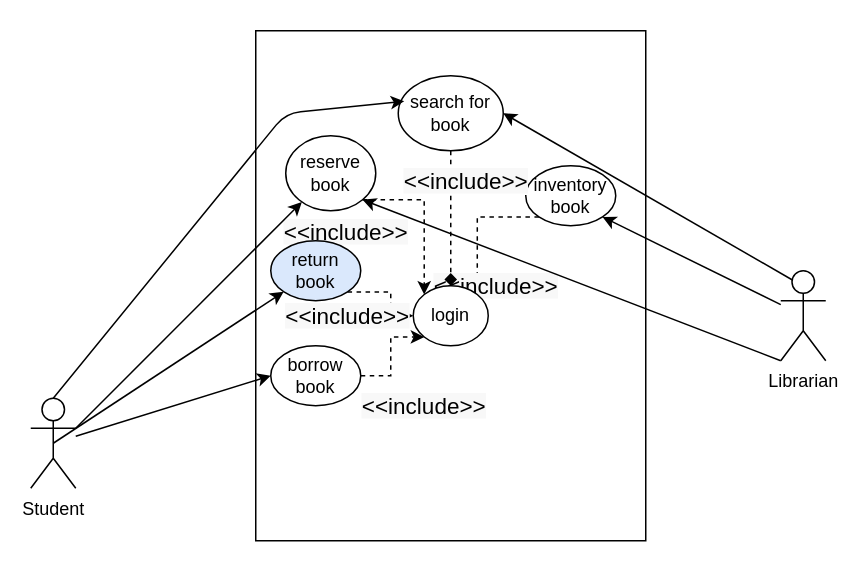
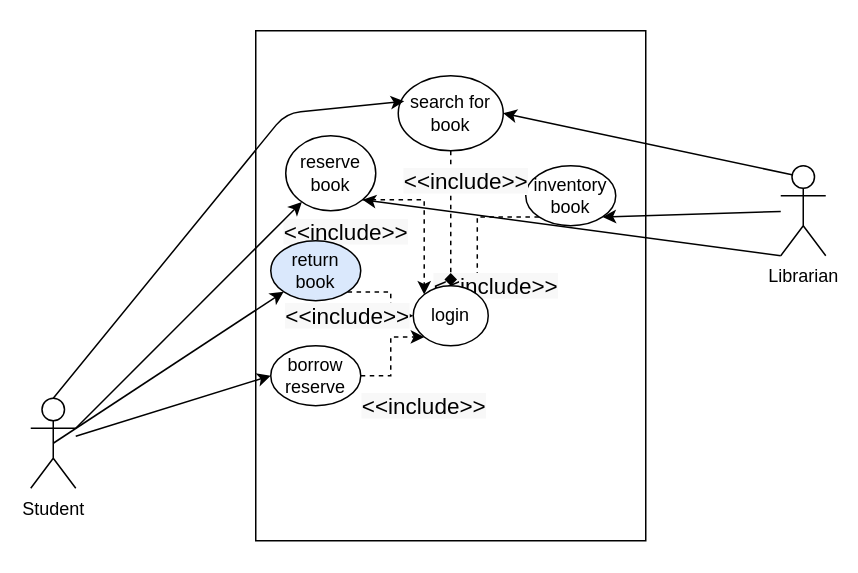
(803, 316) -> (803, 211)
(316, 376) -> (316, 376)
